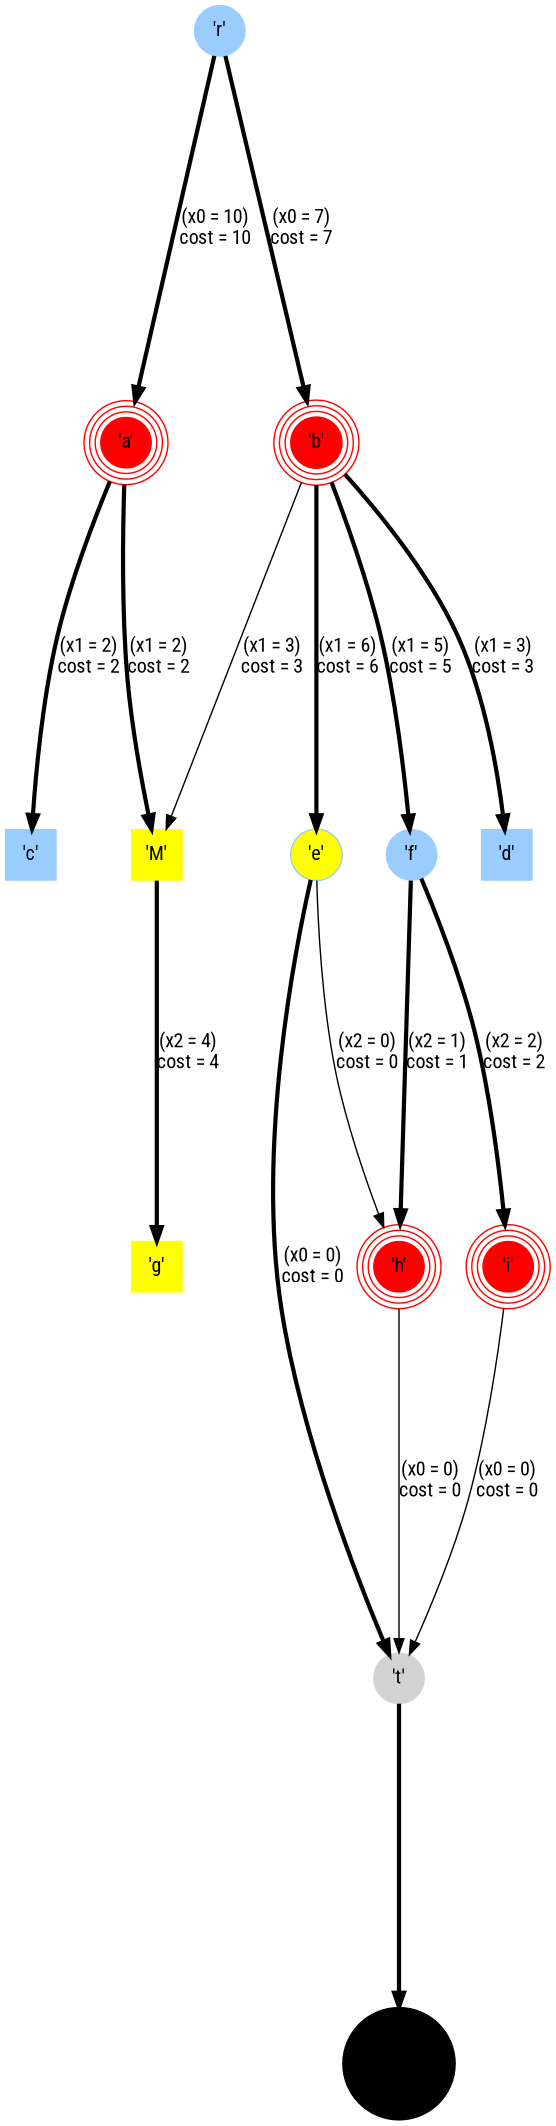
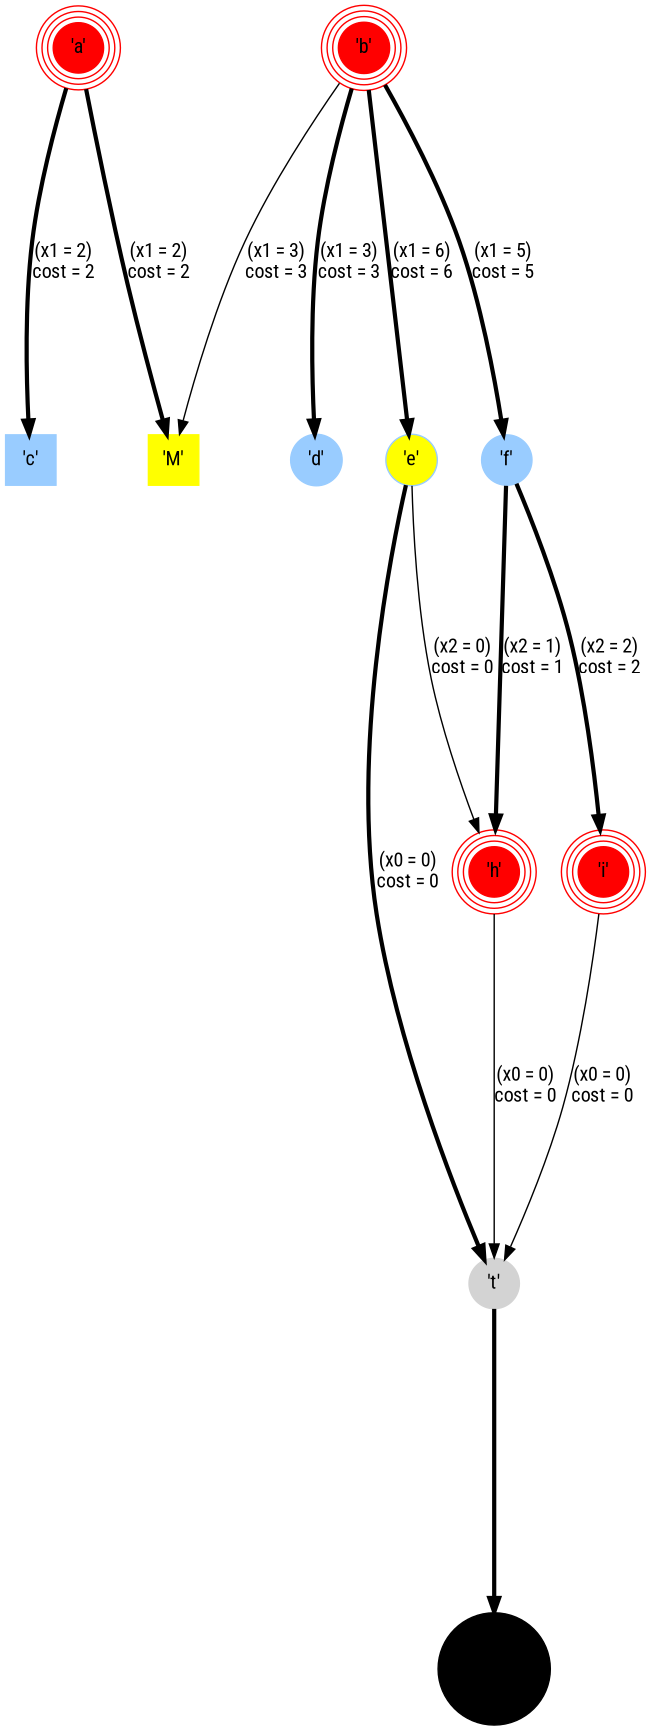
(220, 31) -> none
(507, 855) -> (316, 460)
(157, 1267) -> none
